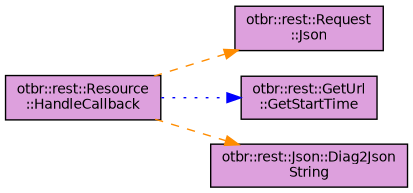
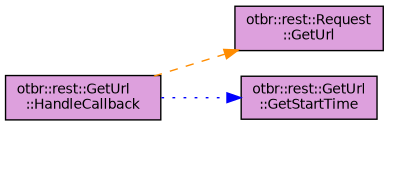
(309, 28) -> (309, 28)
(83, 98) -> (83, 98)
(309, 166) -> none
